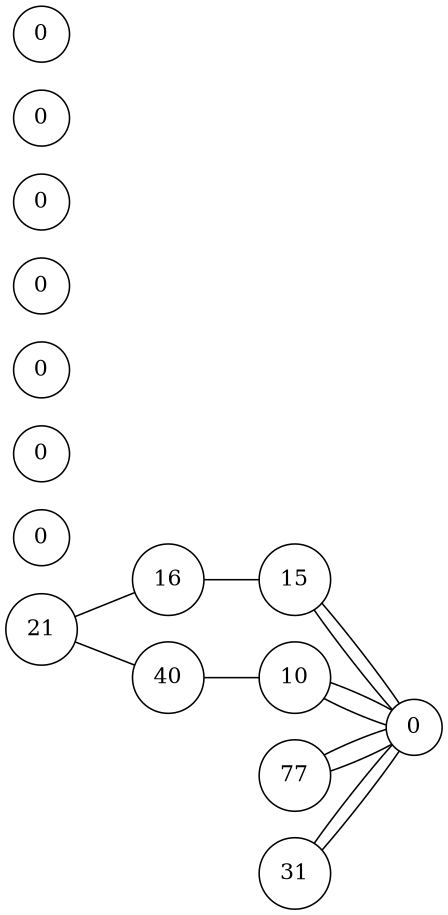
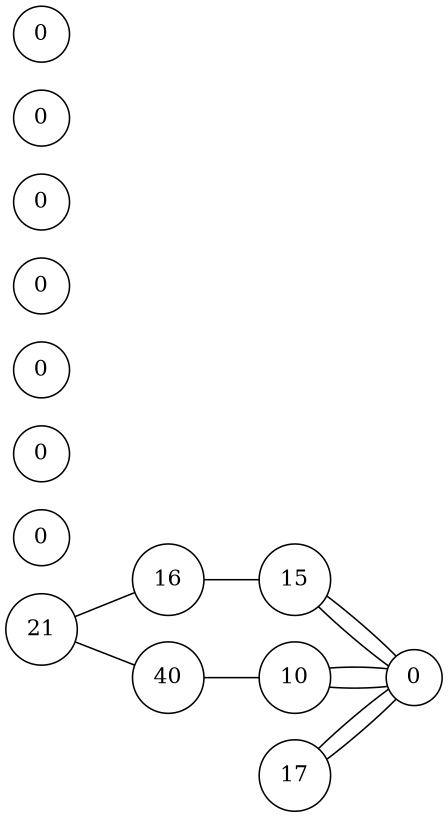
(295, 776) -> (295, 776)
(295, 873) -> none
